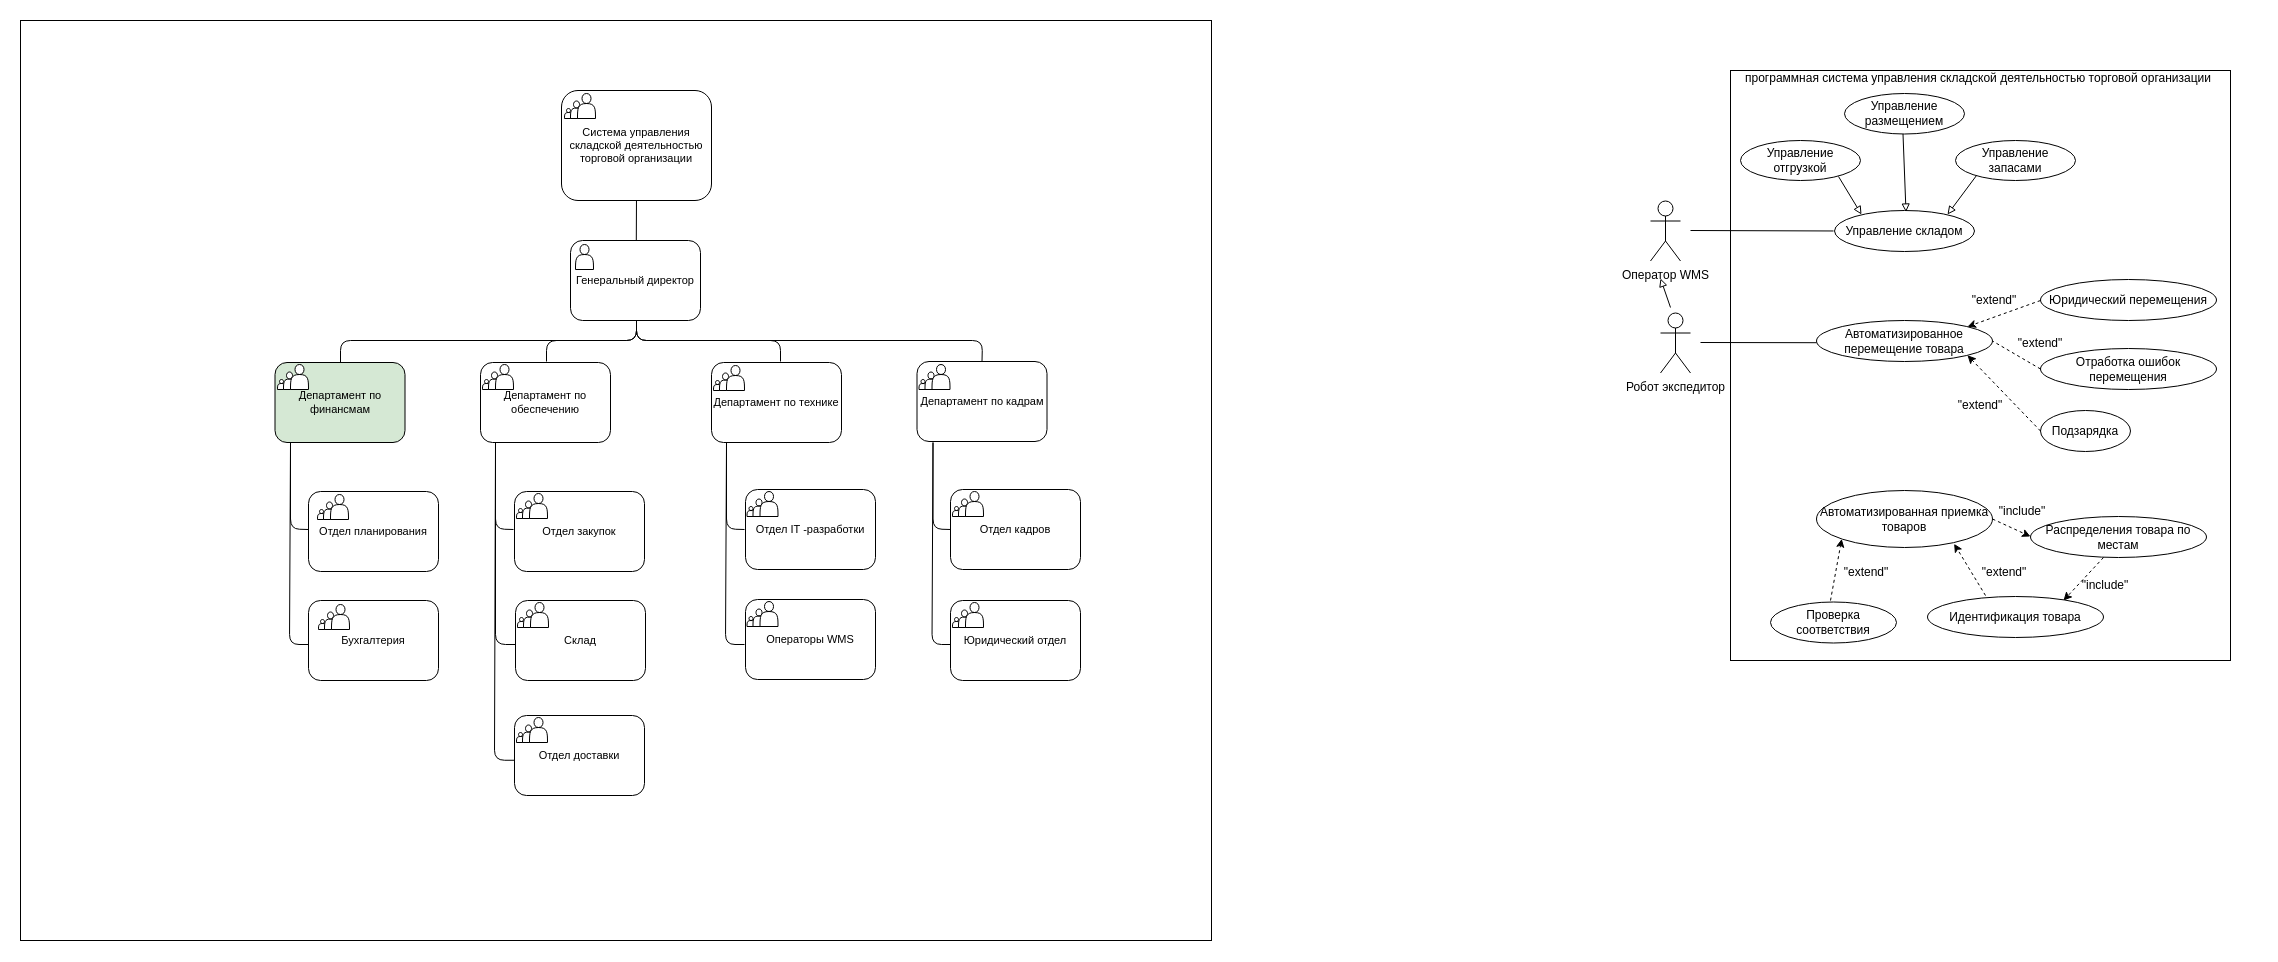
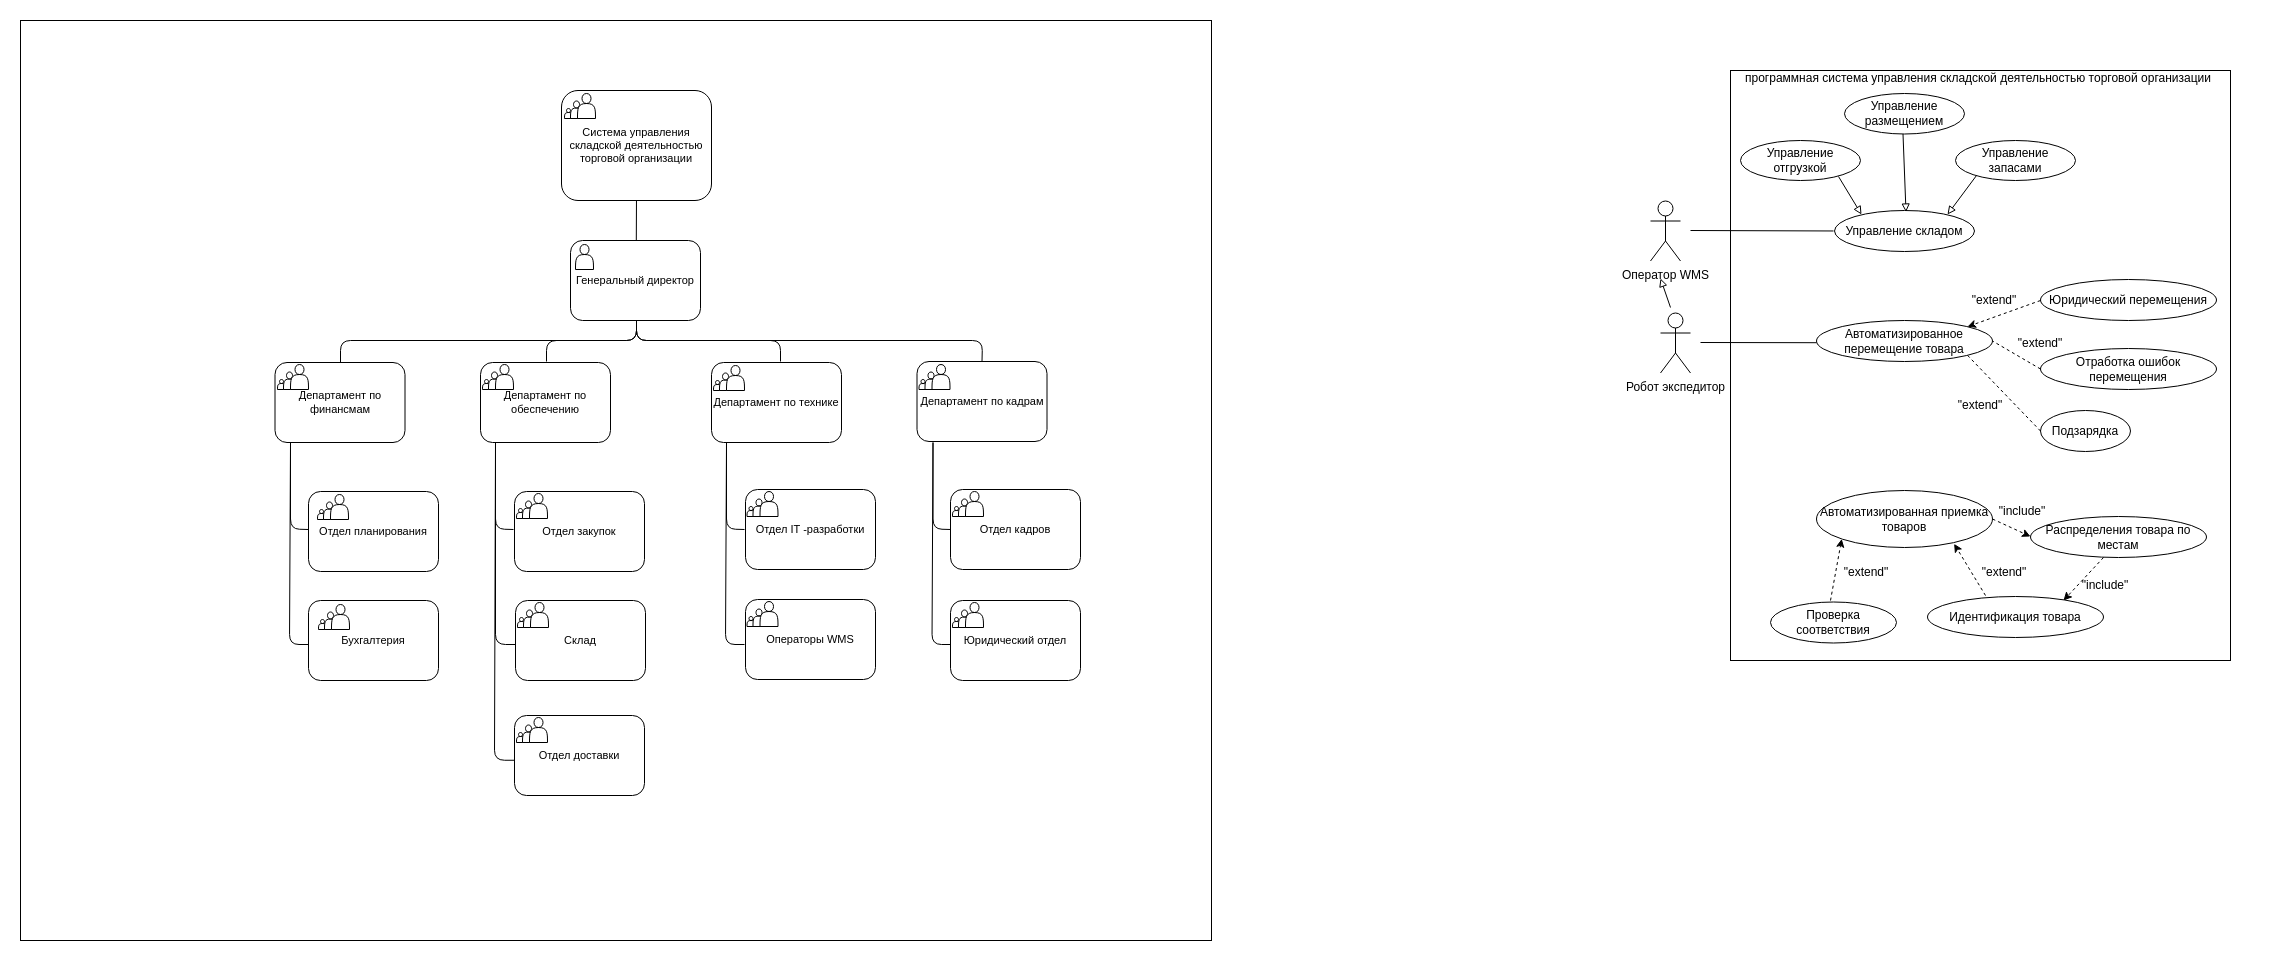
(1973, 361) -> (1970, 358)
(340, 403) -> (340, 403)
